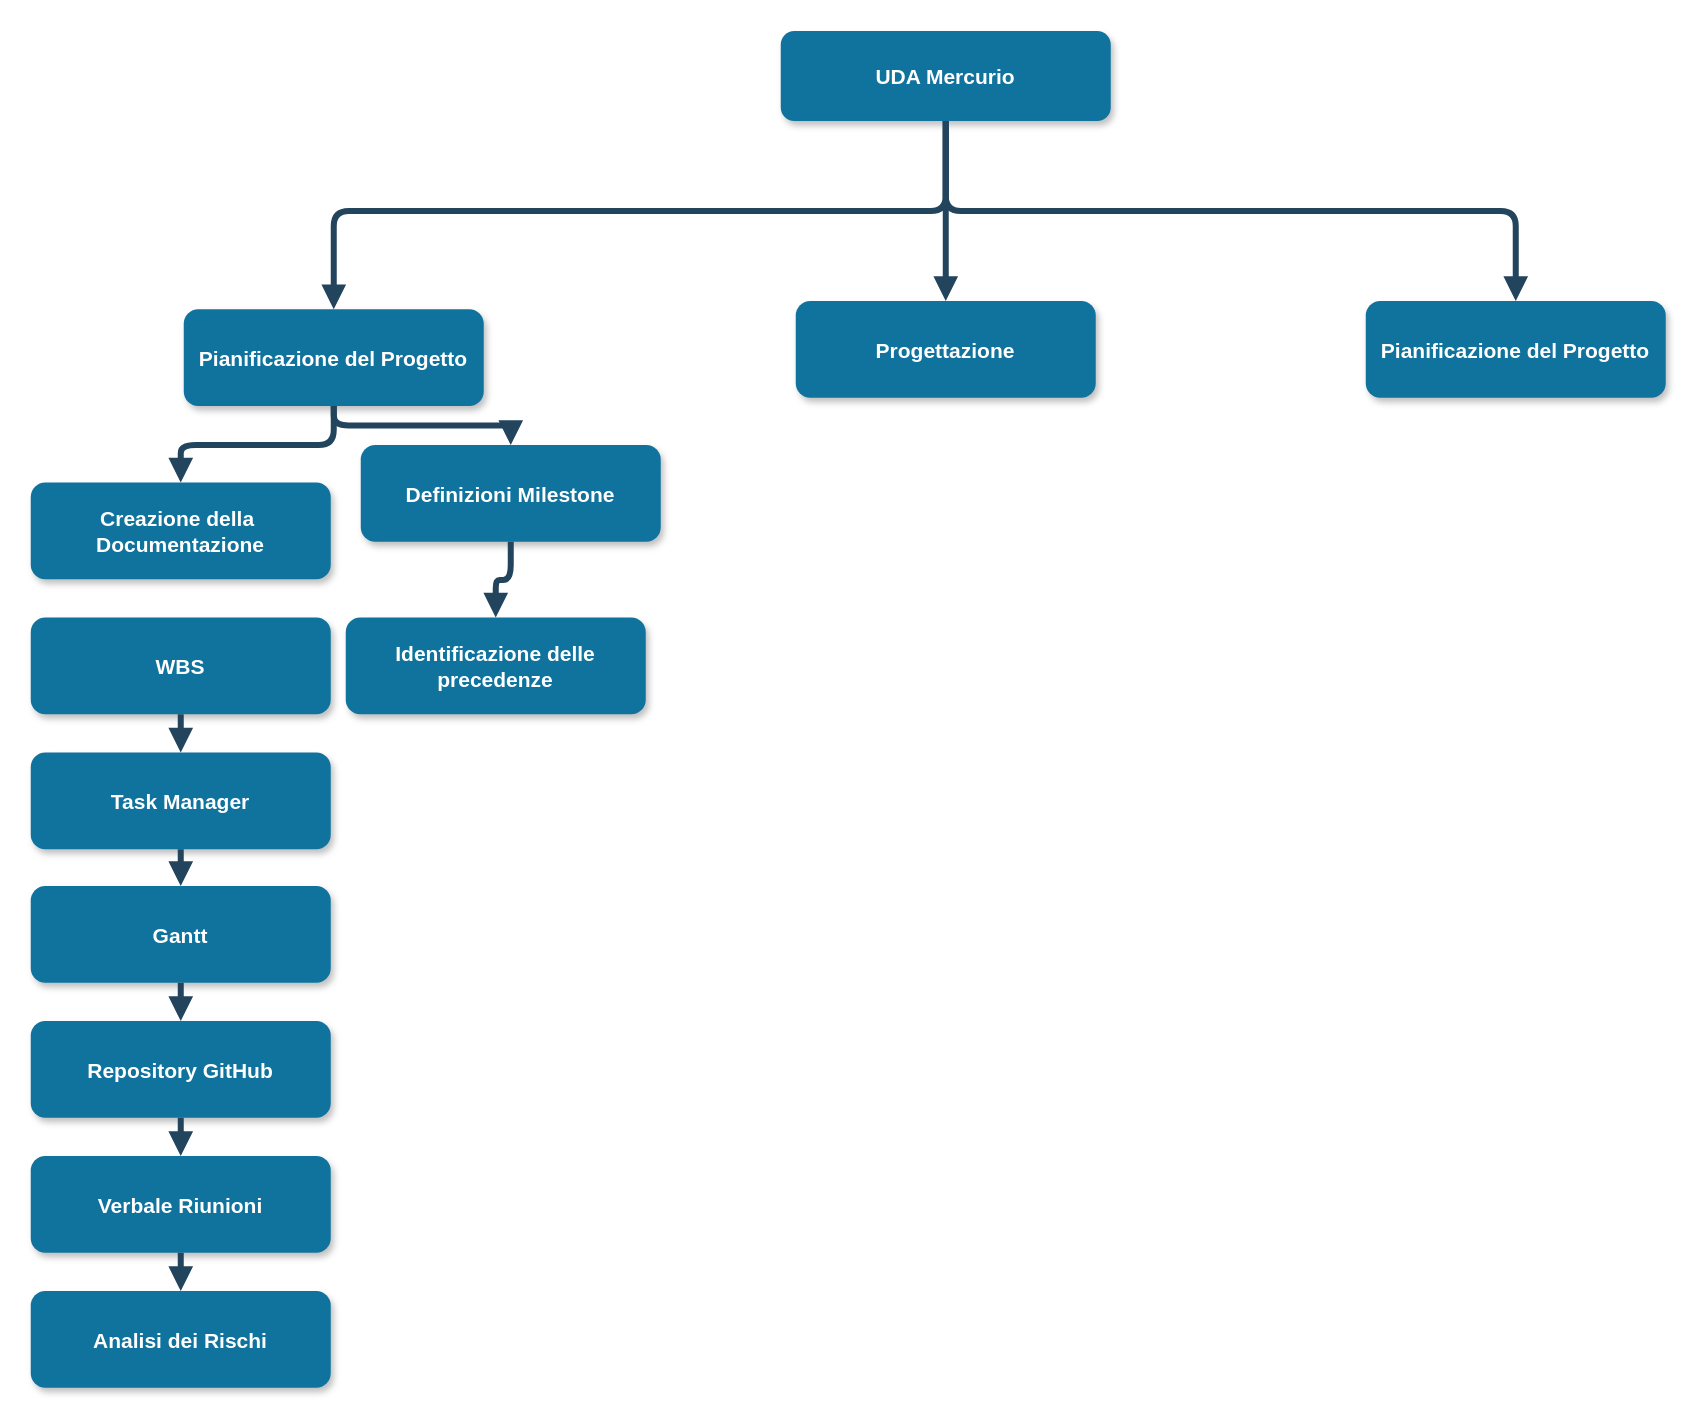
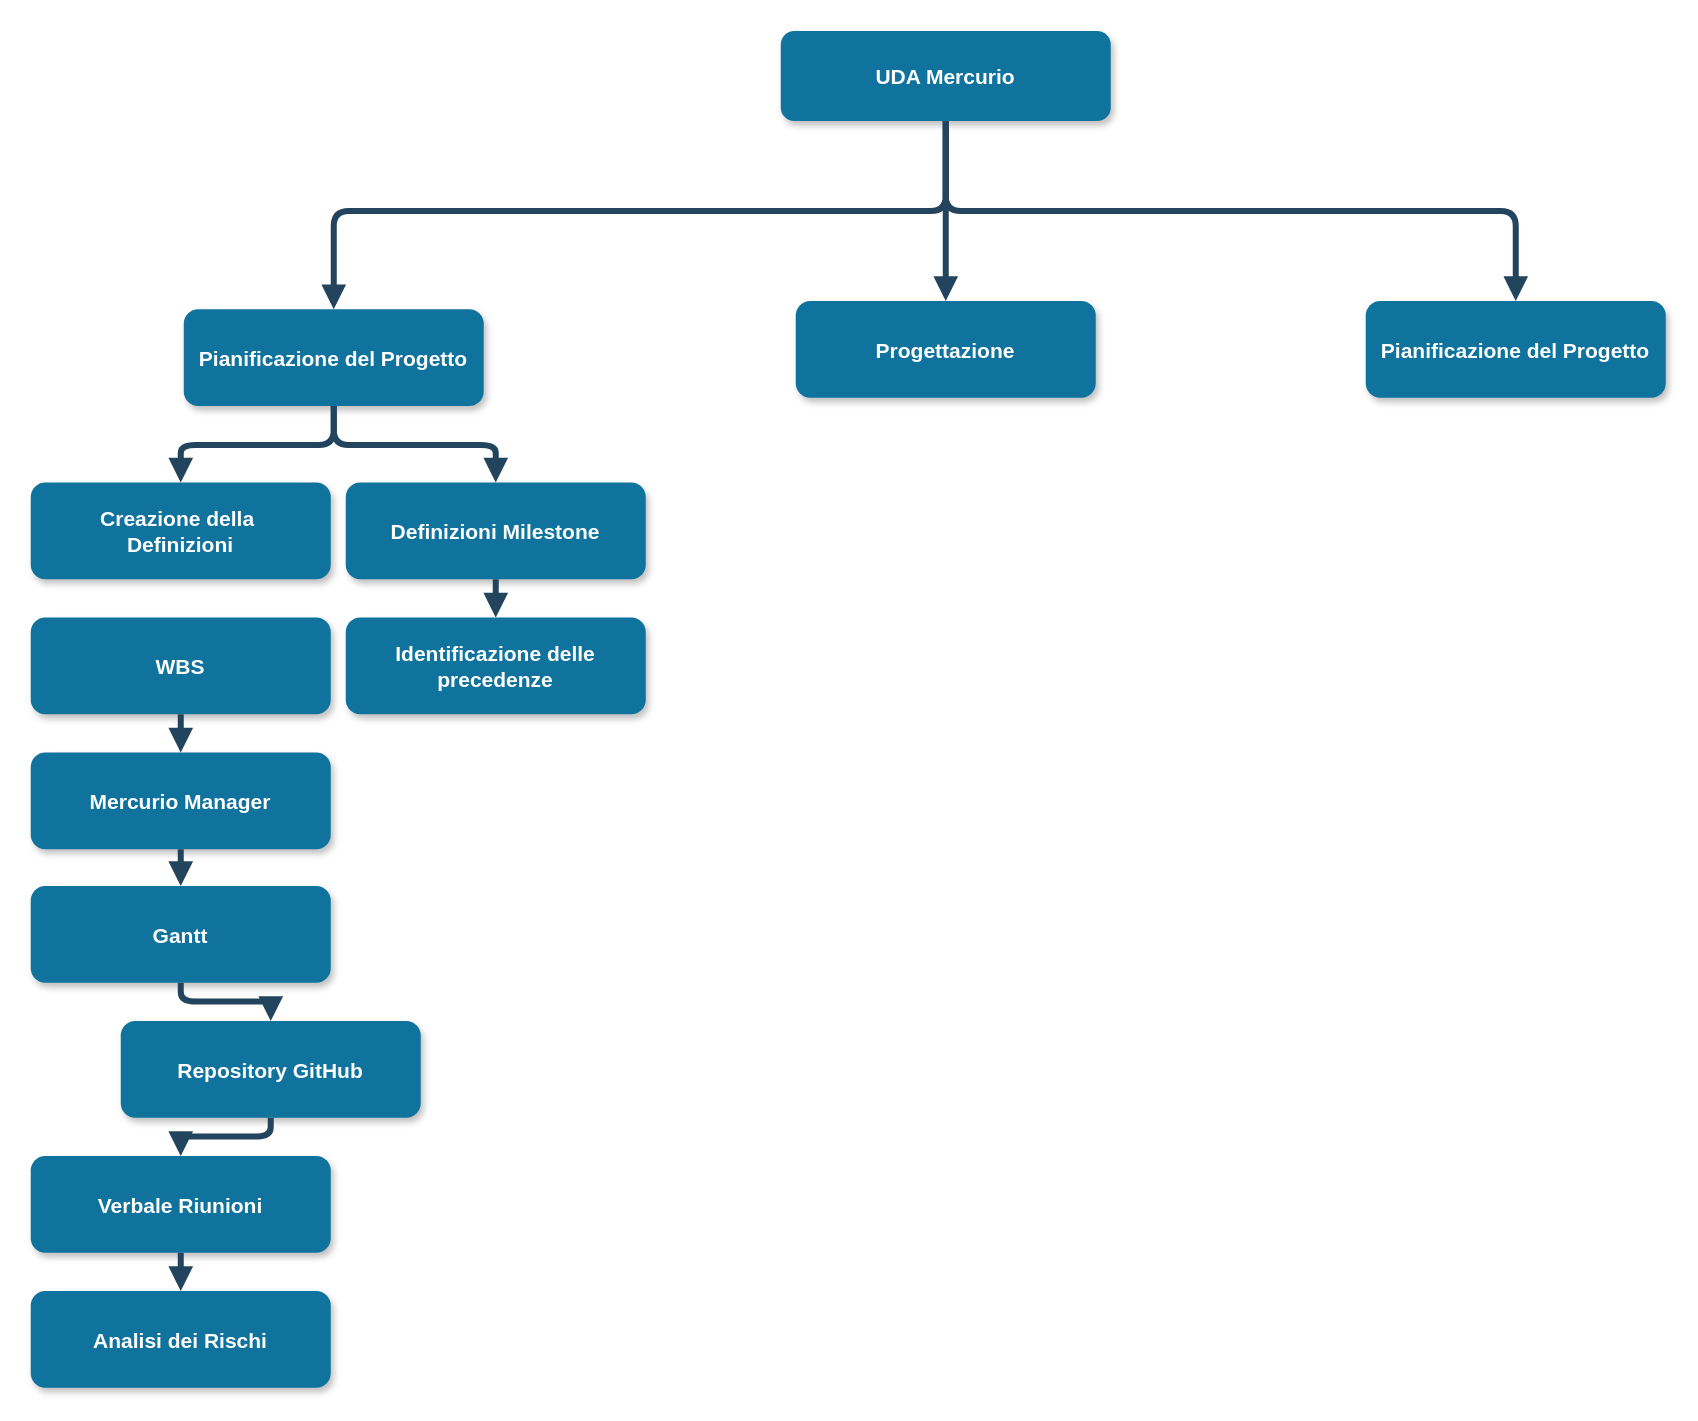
(511, 493) -> (496, 531)
(180, 519) -> (180, 519)
(180, 802) -> (180, 802)
(181, 1069) -> (271, 1069)
